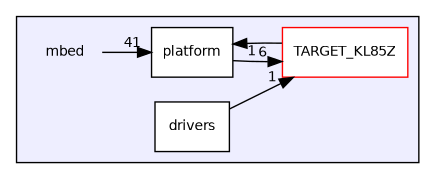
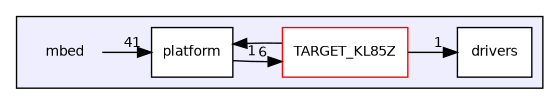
(255, 96) -> (426, 52)
